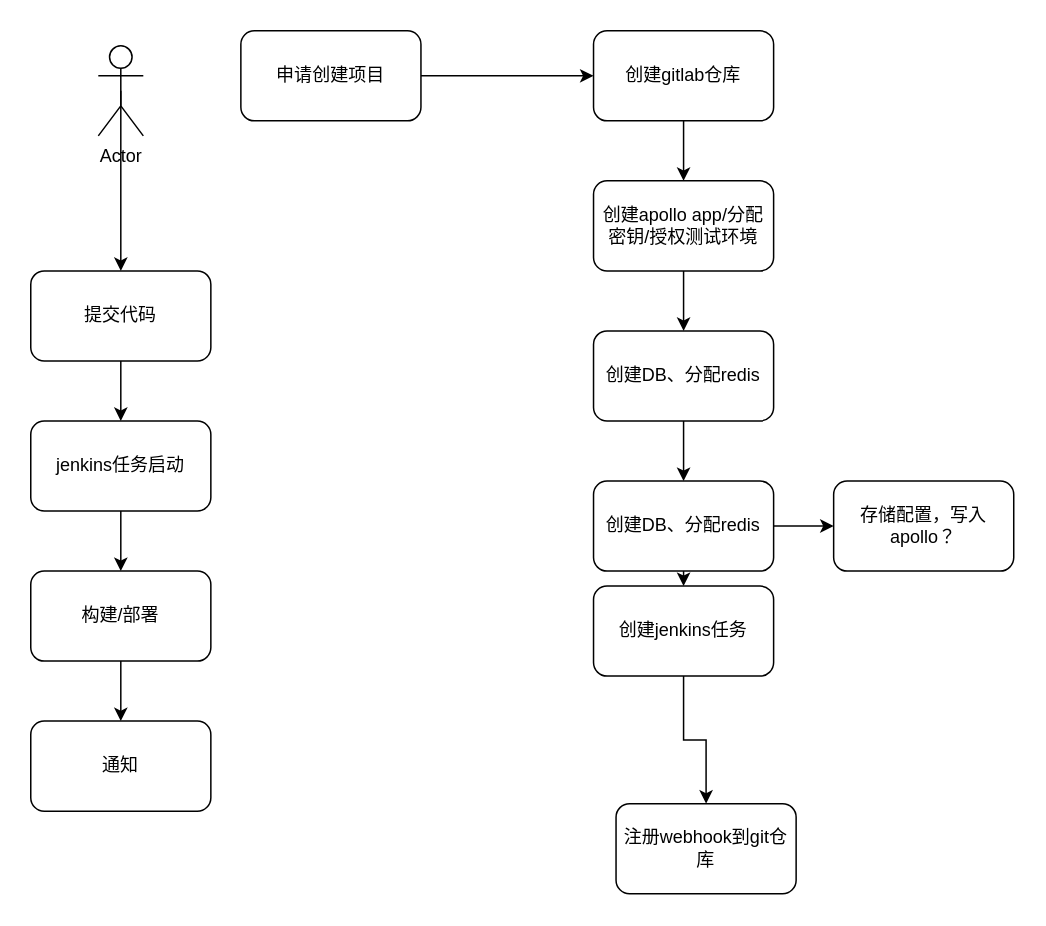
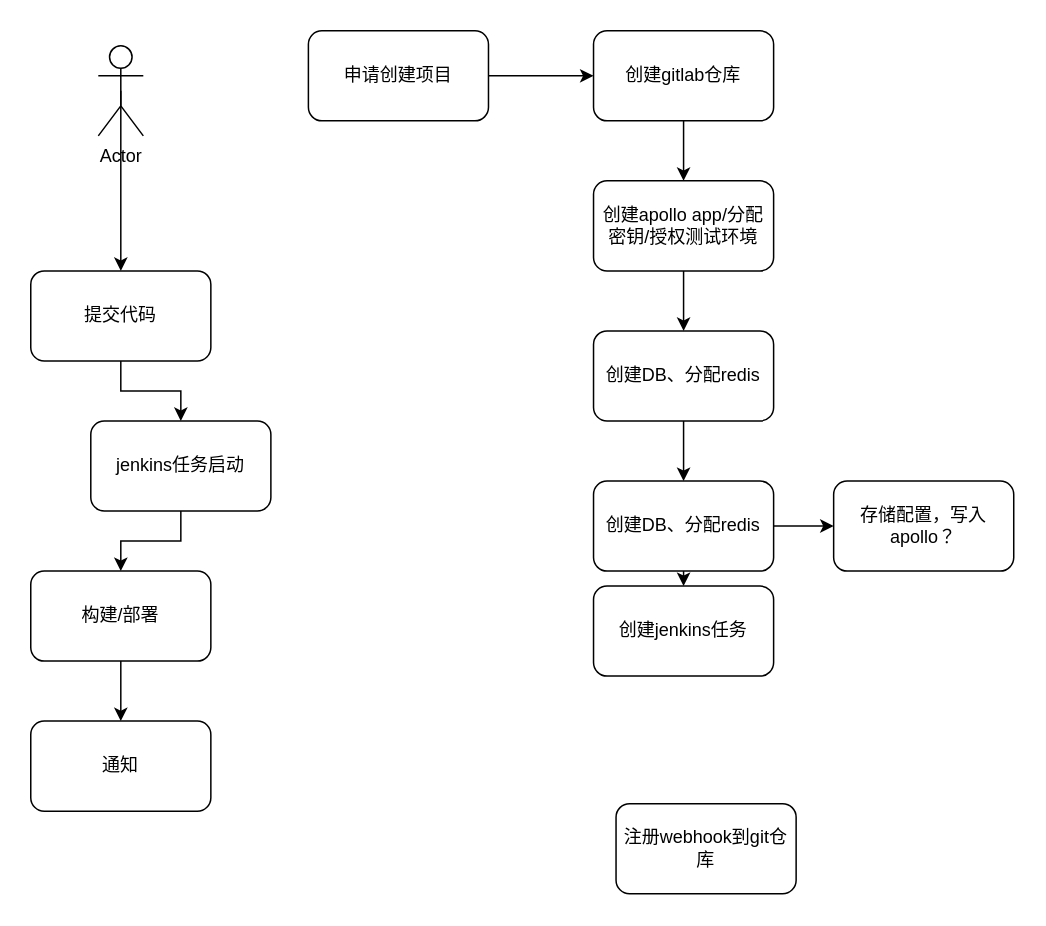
(331, 76) -> (398, 76)
(121, 466) -> (181, 466)
(689, 740) -> none
